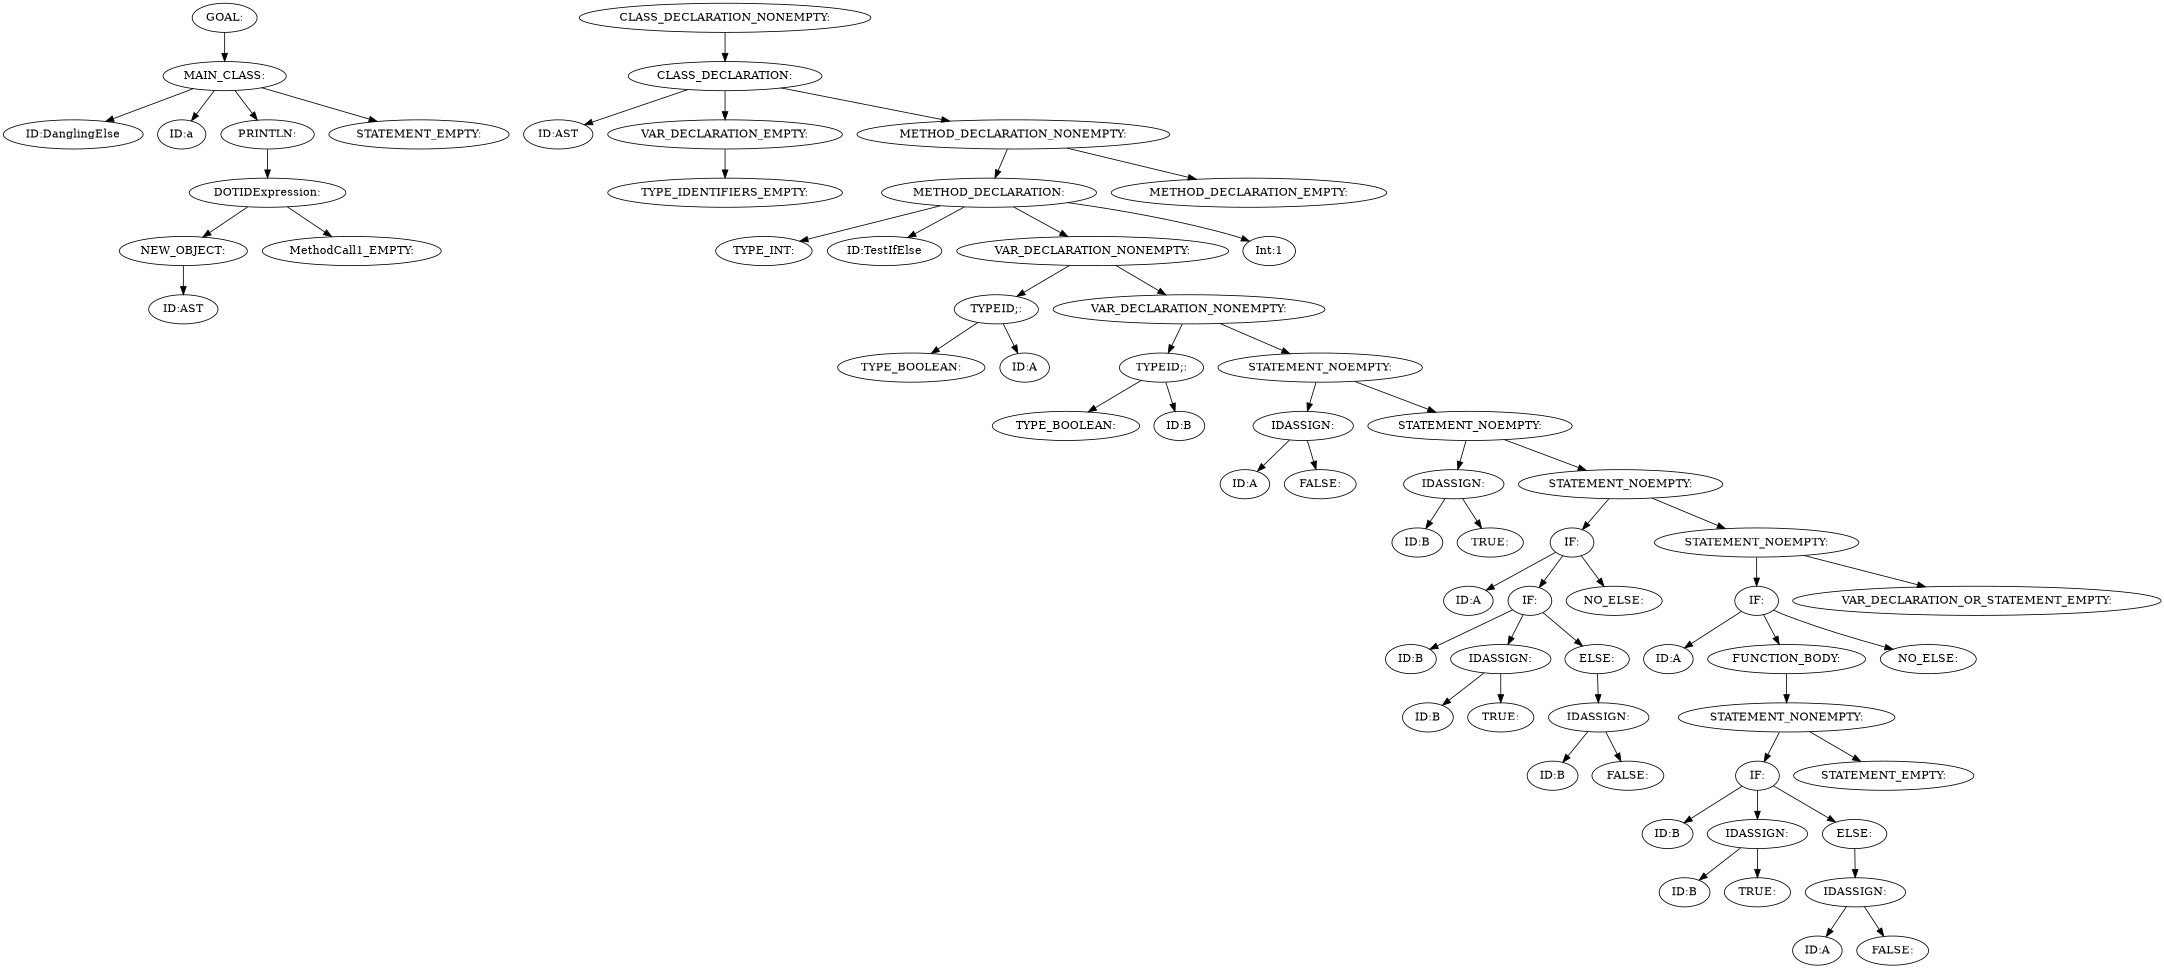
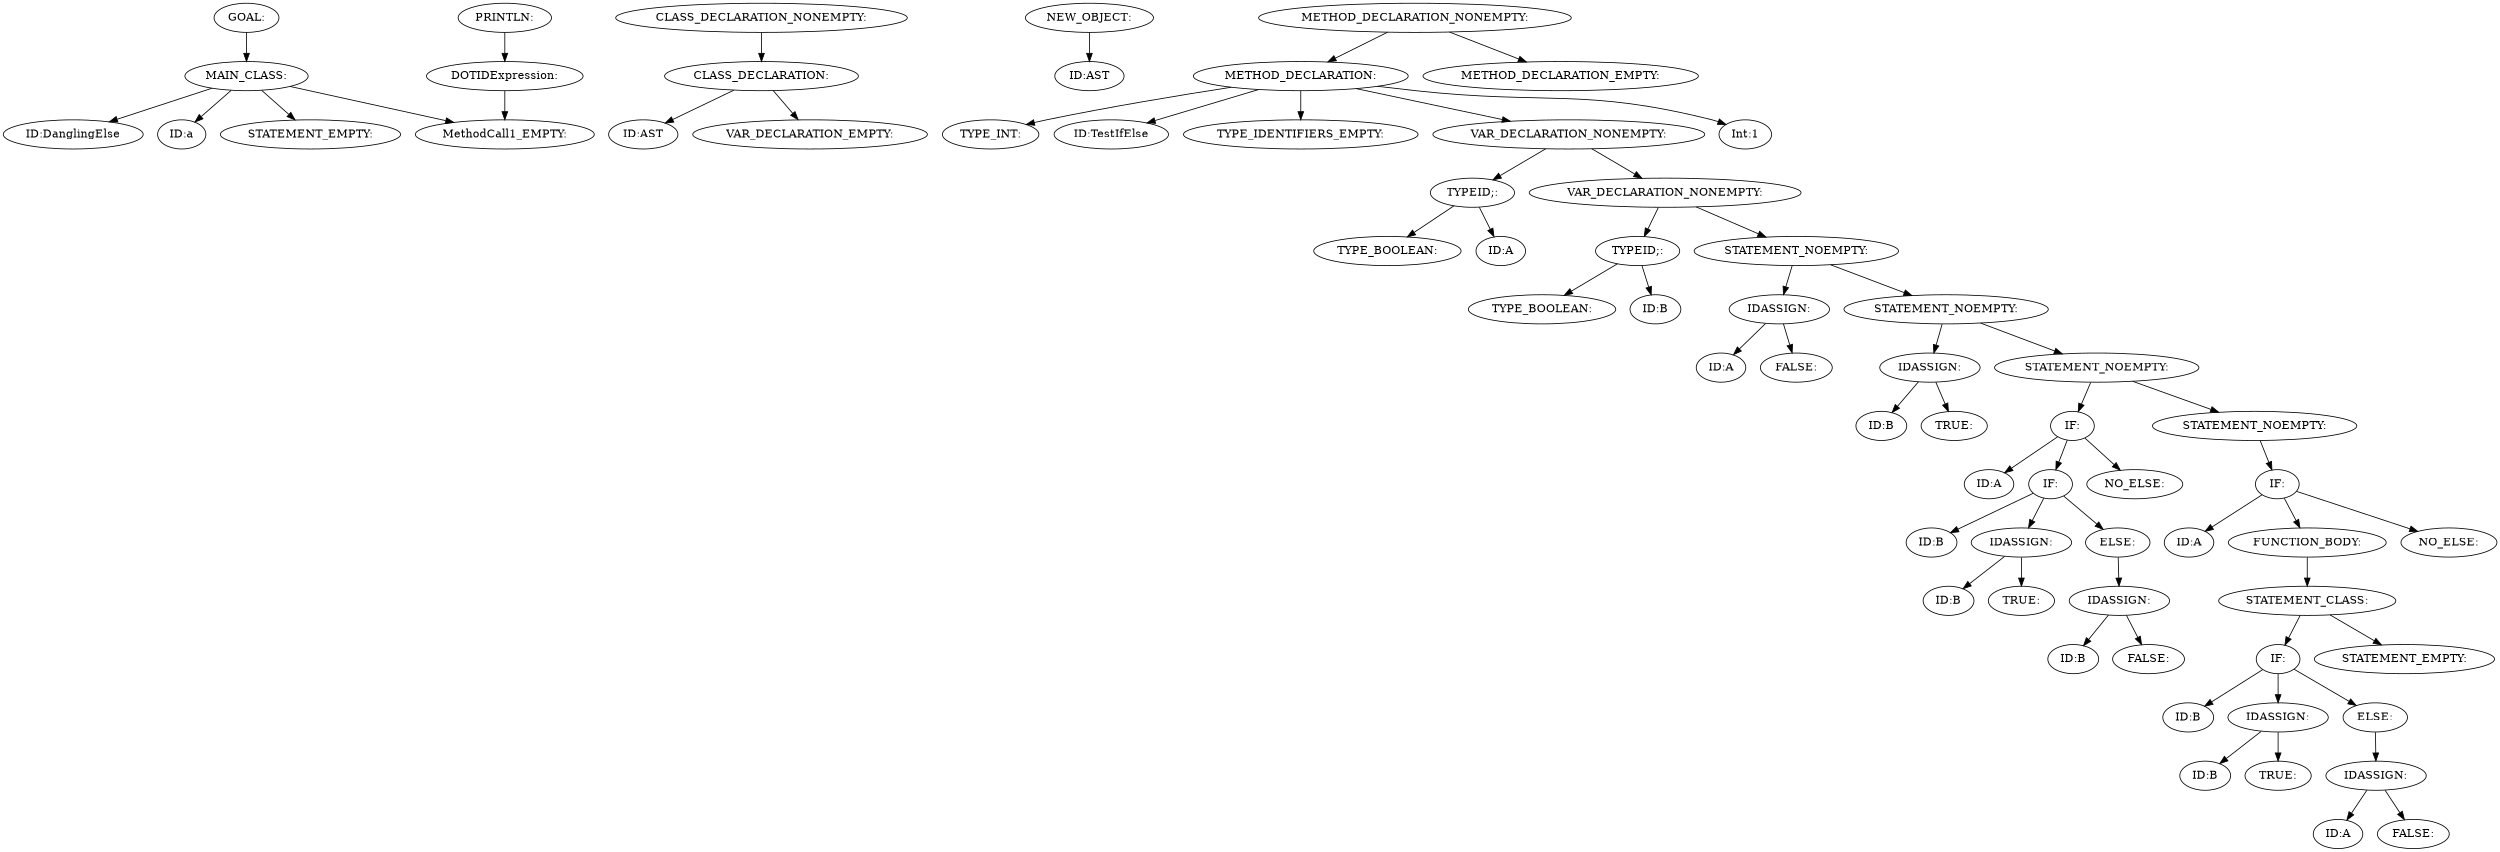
(244, 102) -> (368, 104)
(861, 104) -> none
(725, 160) -> (1301, 101)
(229, 220) -> none
(1977, 601) -> none
(1787, 717) -> (2307, 601)
